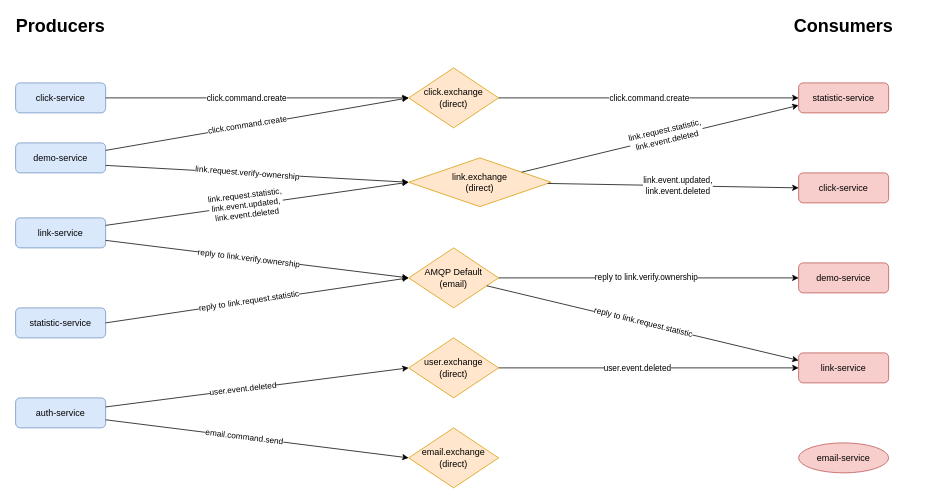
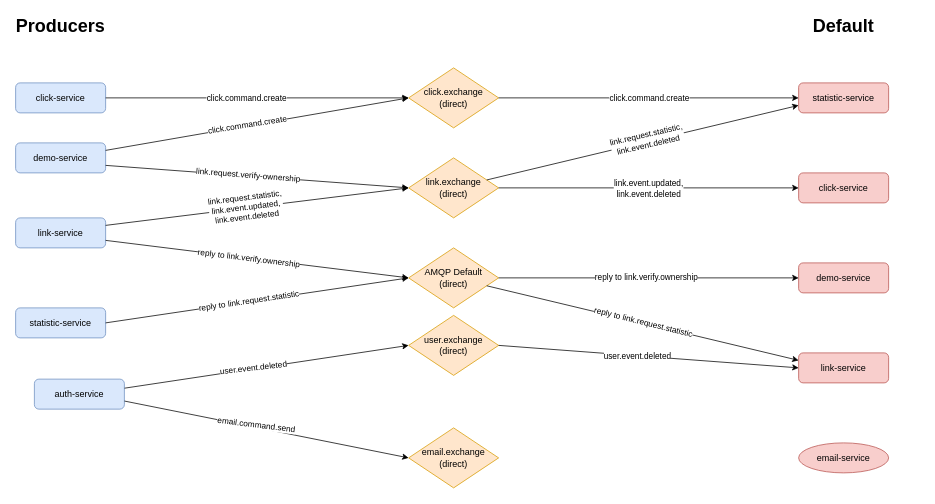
(843, 27) -> (843, 27)
(480, 182) -> (453, 188)
(453, 278) -> (453, 278)
(453, 368) -> (453, 345)
(60, 413) -> (79, 394)
